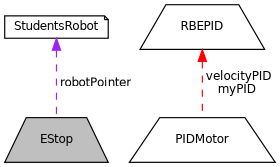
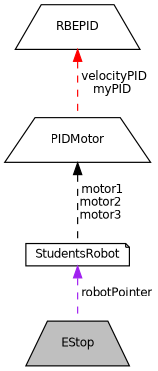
none -> (78, 209)
